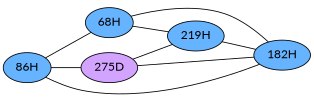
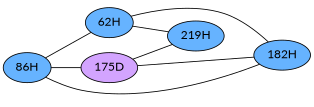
(109, 23) -> (109, 23)
(239, 46) -> none
(109, 68) -> (109, 68)
